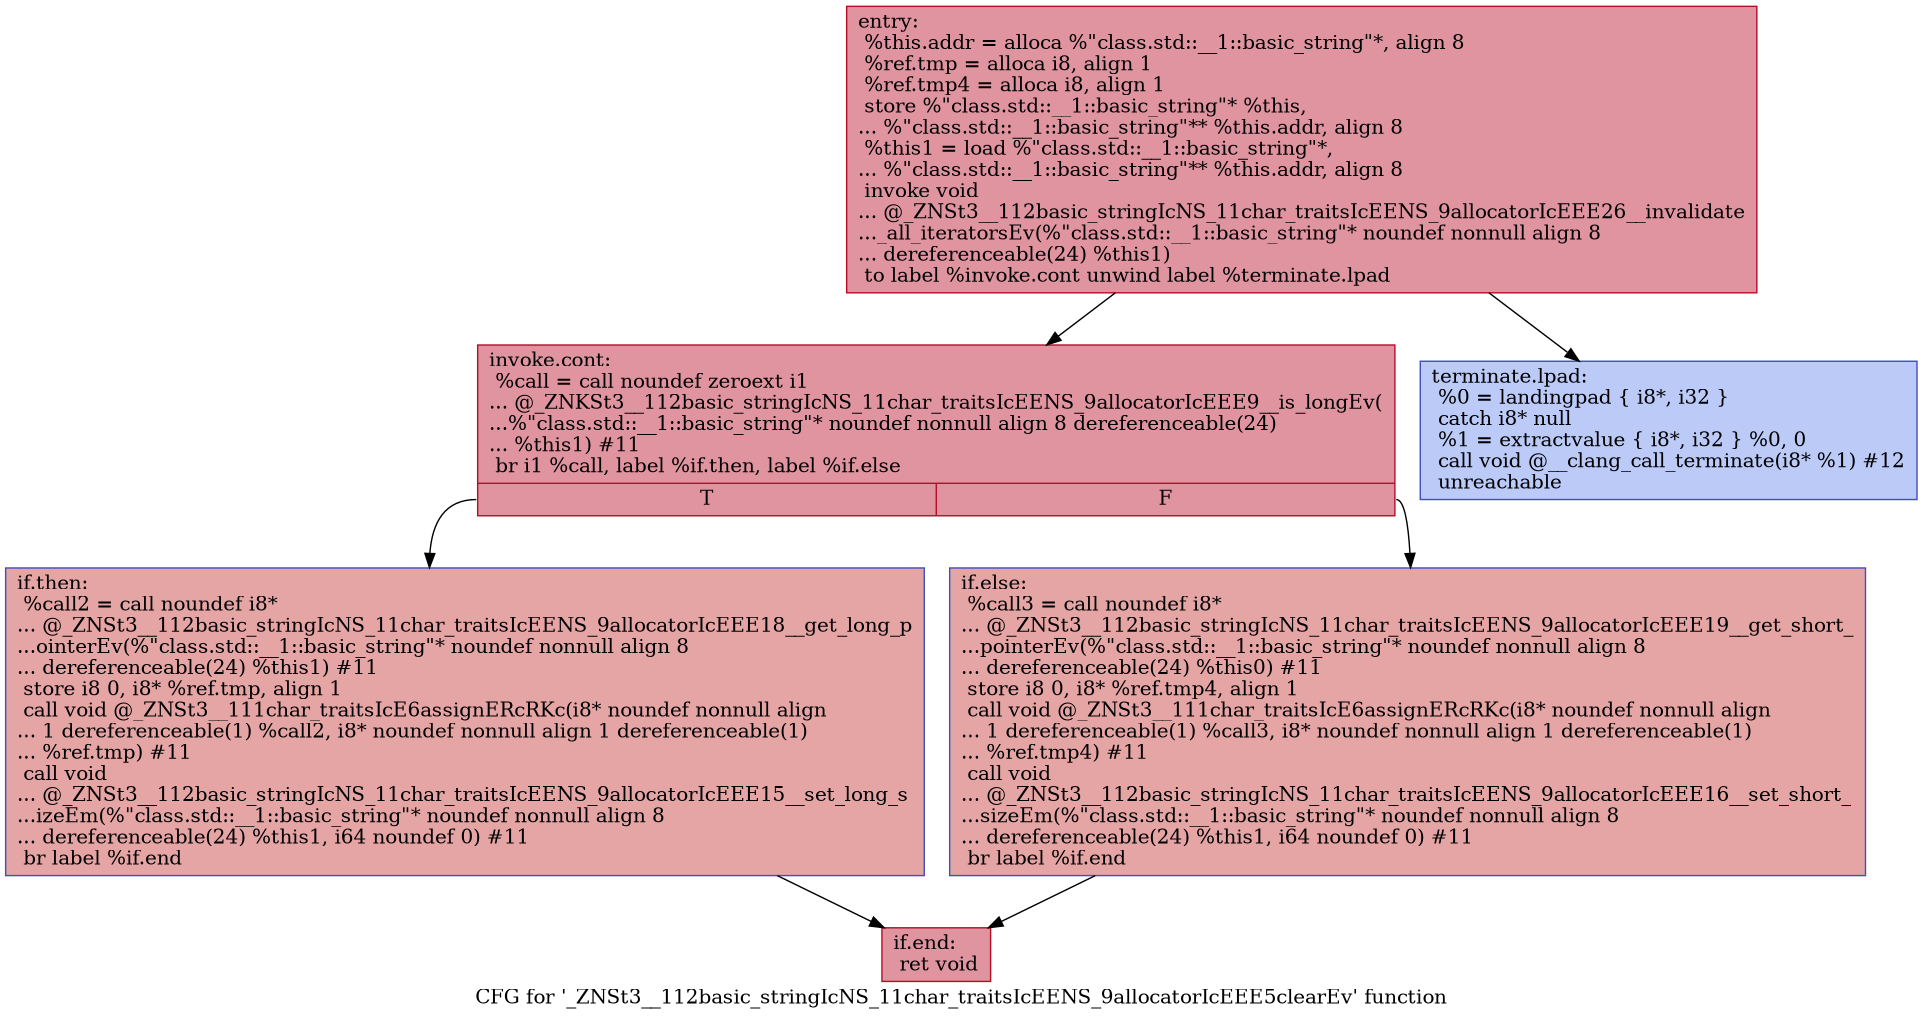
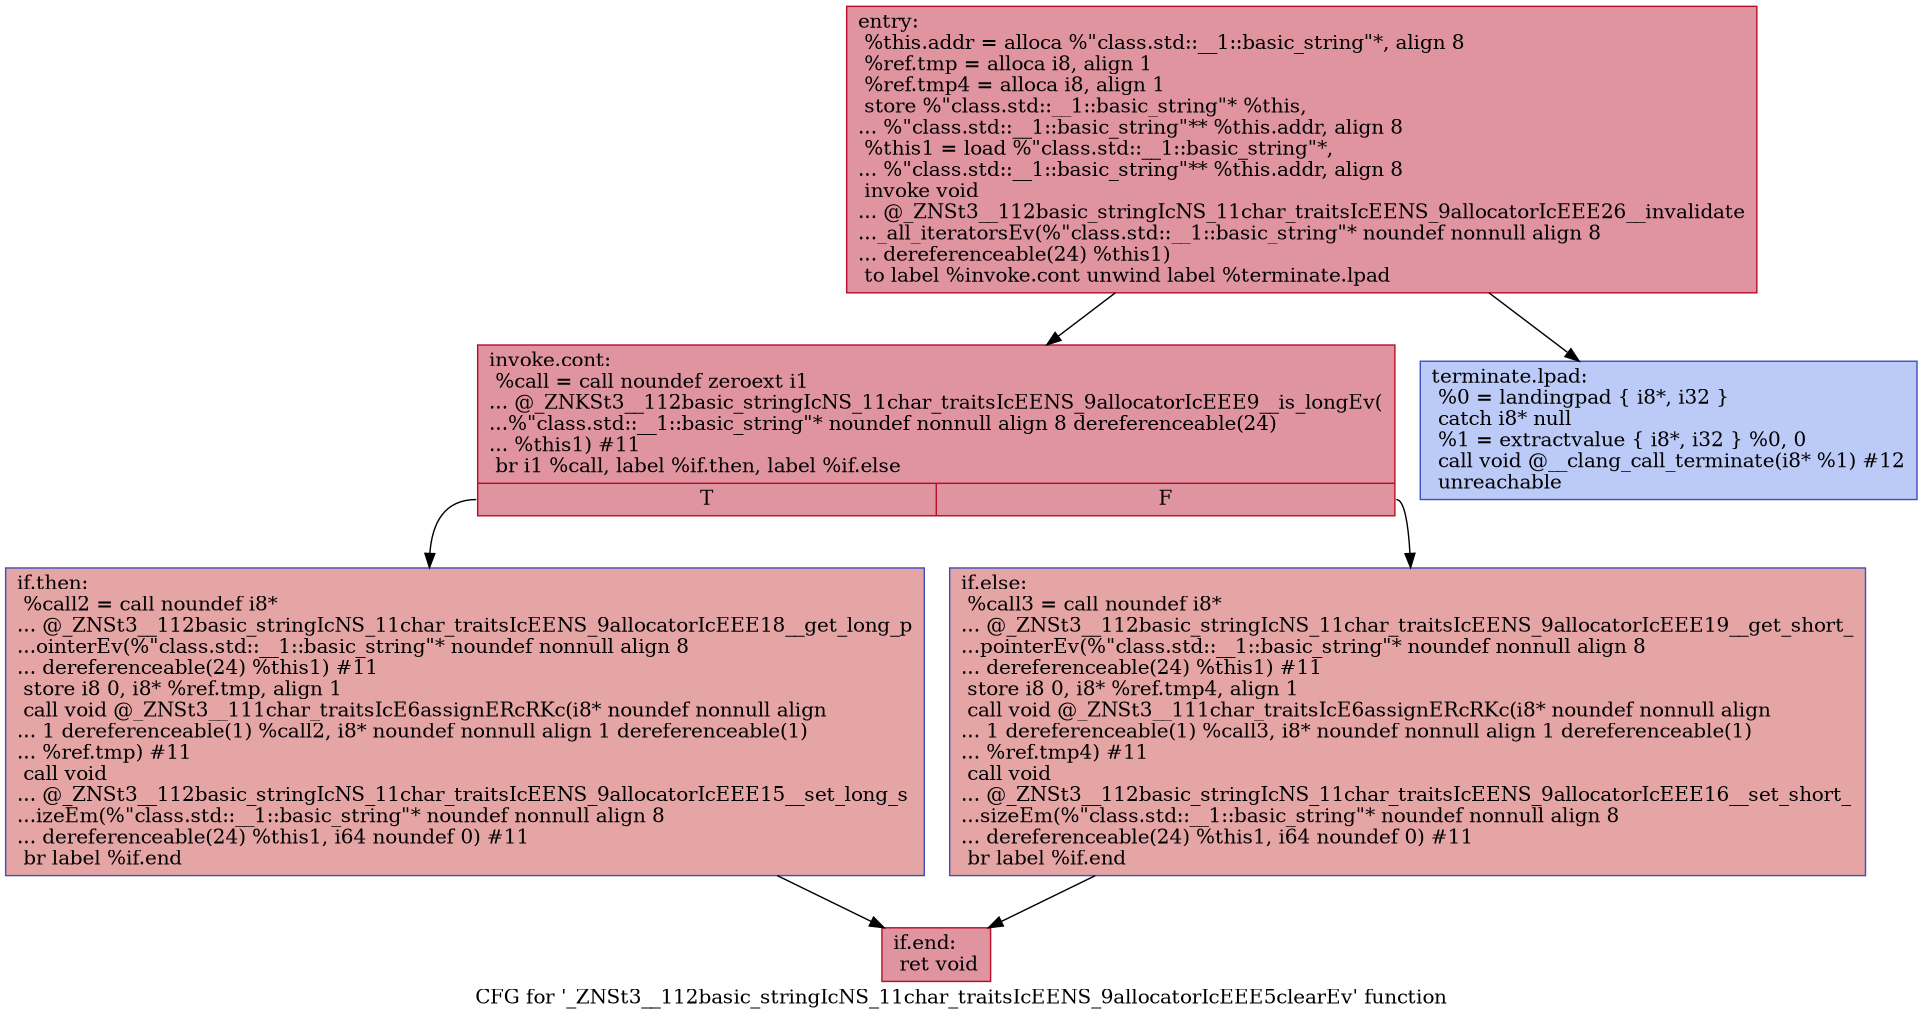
(1142, 668) -> (1142, 668)
